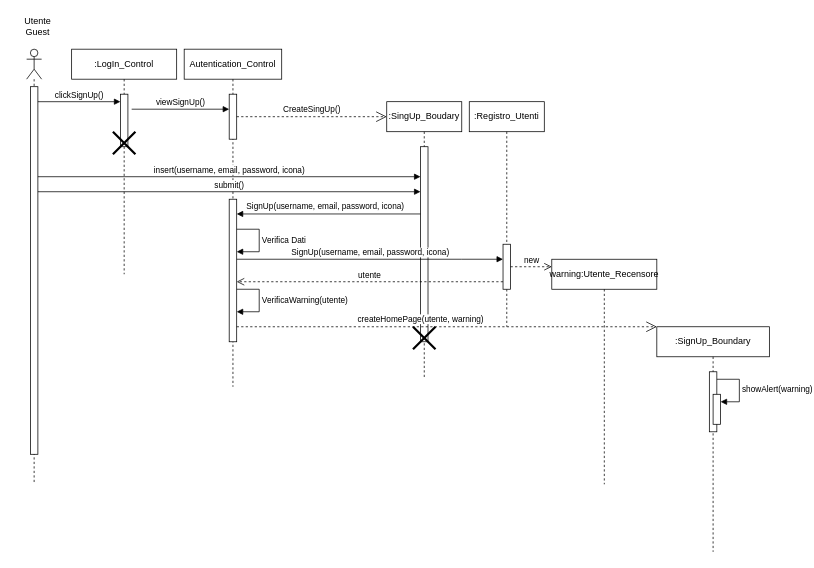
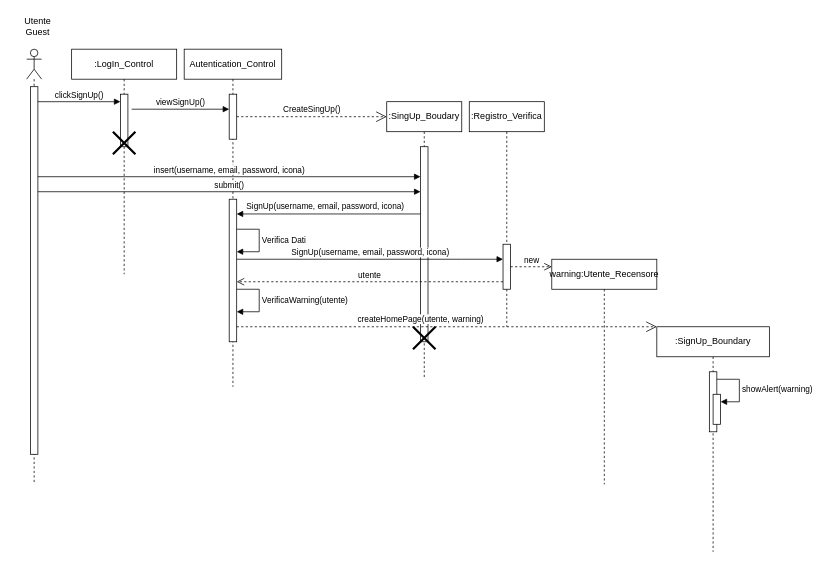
(507, 117) -> (507, 117)
